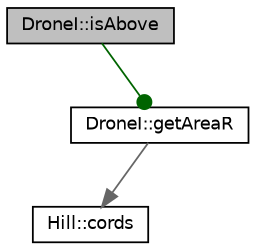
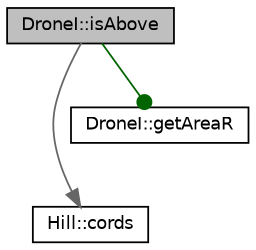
(130, 168) -> (54, 116)
